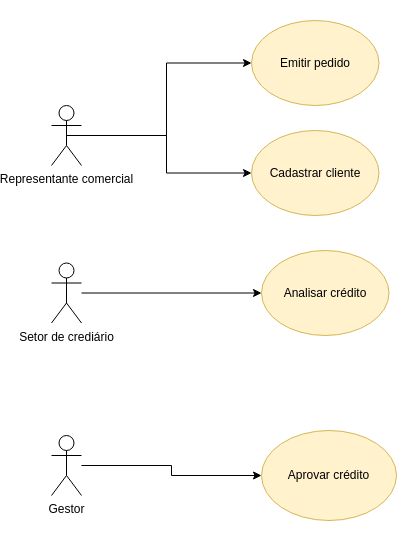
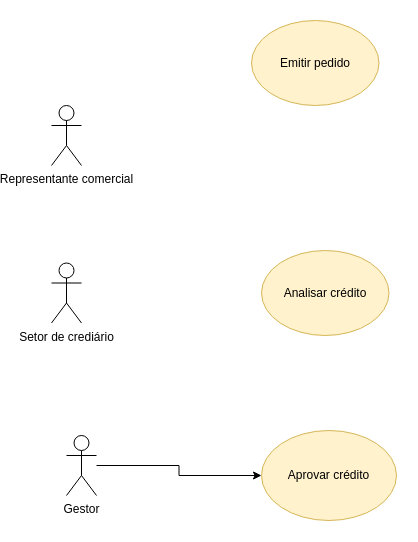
(171, 63) -> none
(188, 173) -> none
(315, 173) -> none
(168, 293) -> none
(67, 466) -> (82, 466)
